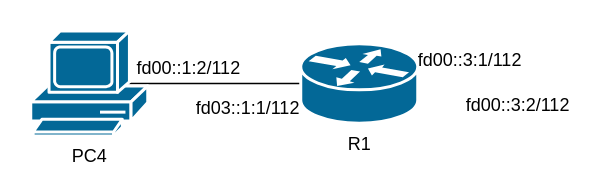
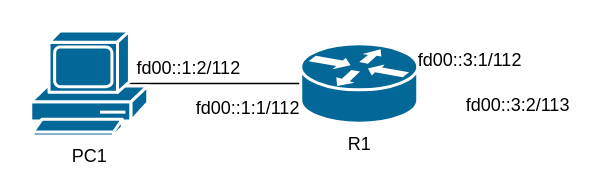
(518, 106) -> (518, 106)
(248, 109) -> (248, 109)
(90, 157) -> (90, 157)
